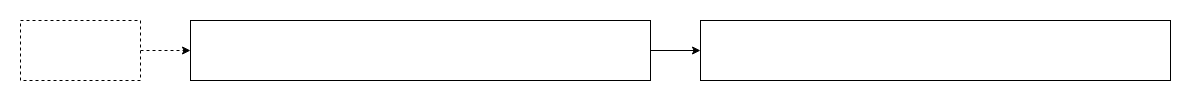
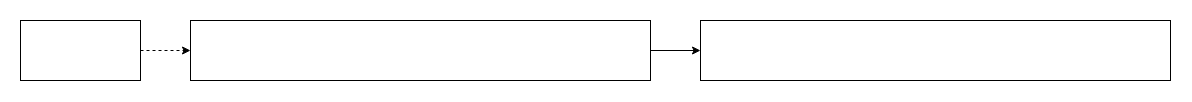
(81, 51) -> (81, 51)
